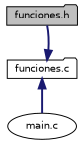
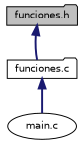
(49, 38) -> (36, 48)
